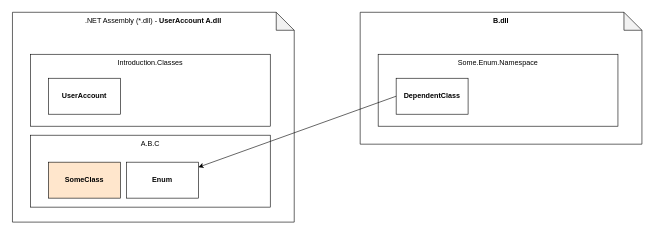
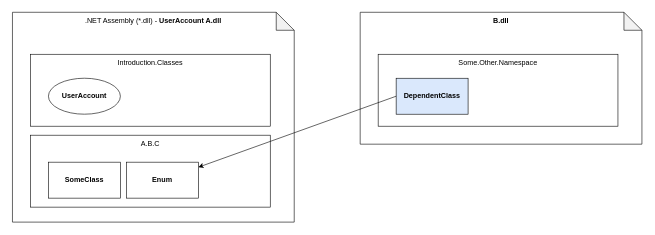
(498, 63) -> (498, 63)
(84, 96) -> (84, 96)
(432, 96) -> (432, 96)
(84, 180) -> (84, 180)
